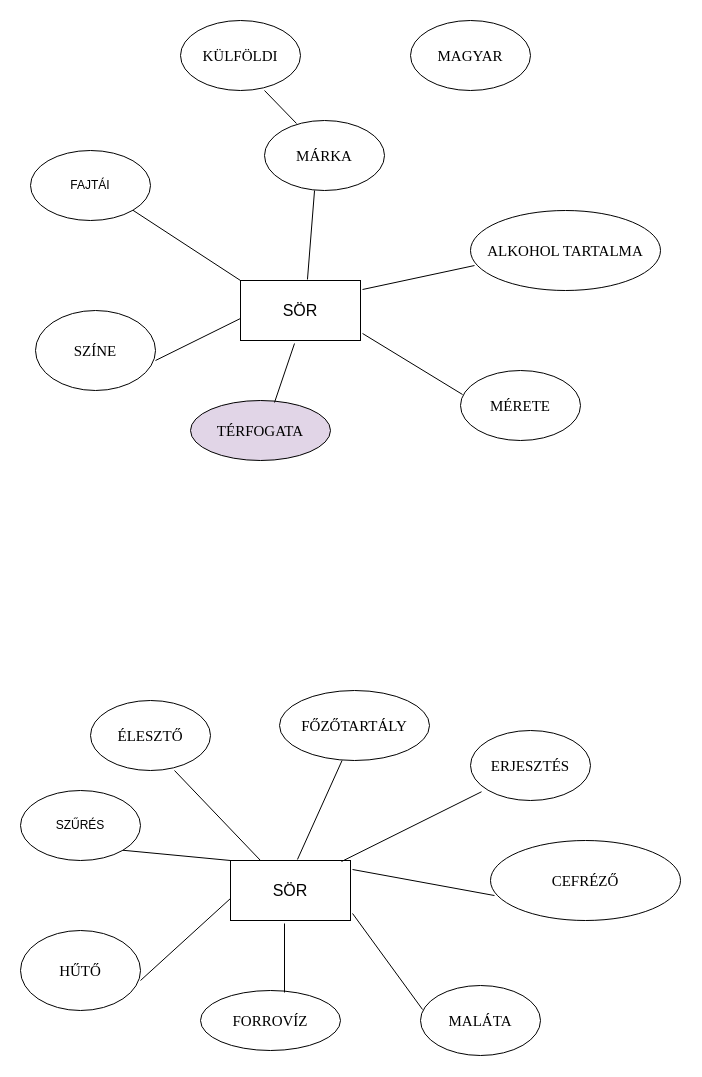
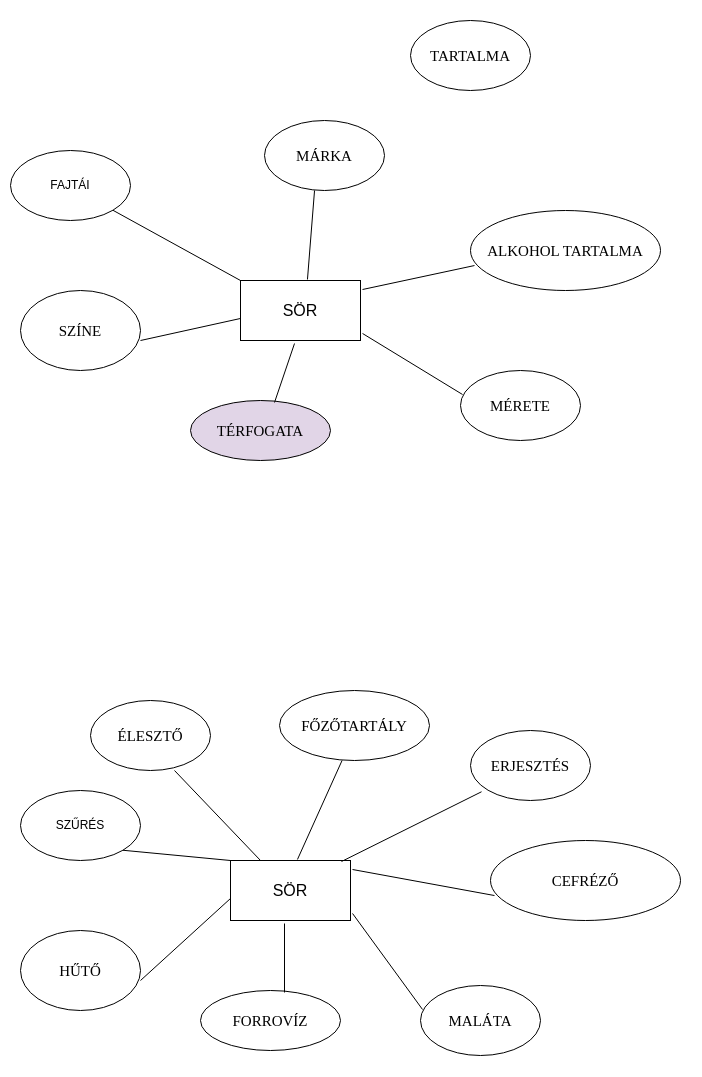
(241, 56) -> none
(471, 56) -> (471, 56)
(281, 107) -> none
(91, 186) -> (71, 186)
(96, 351) -> (81, 331)
